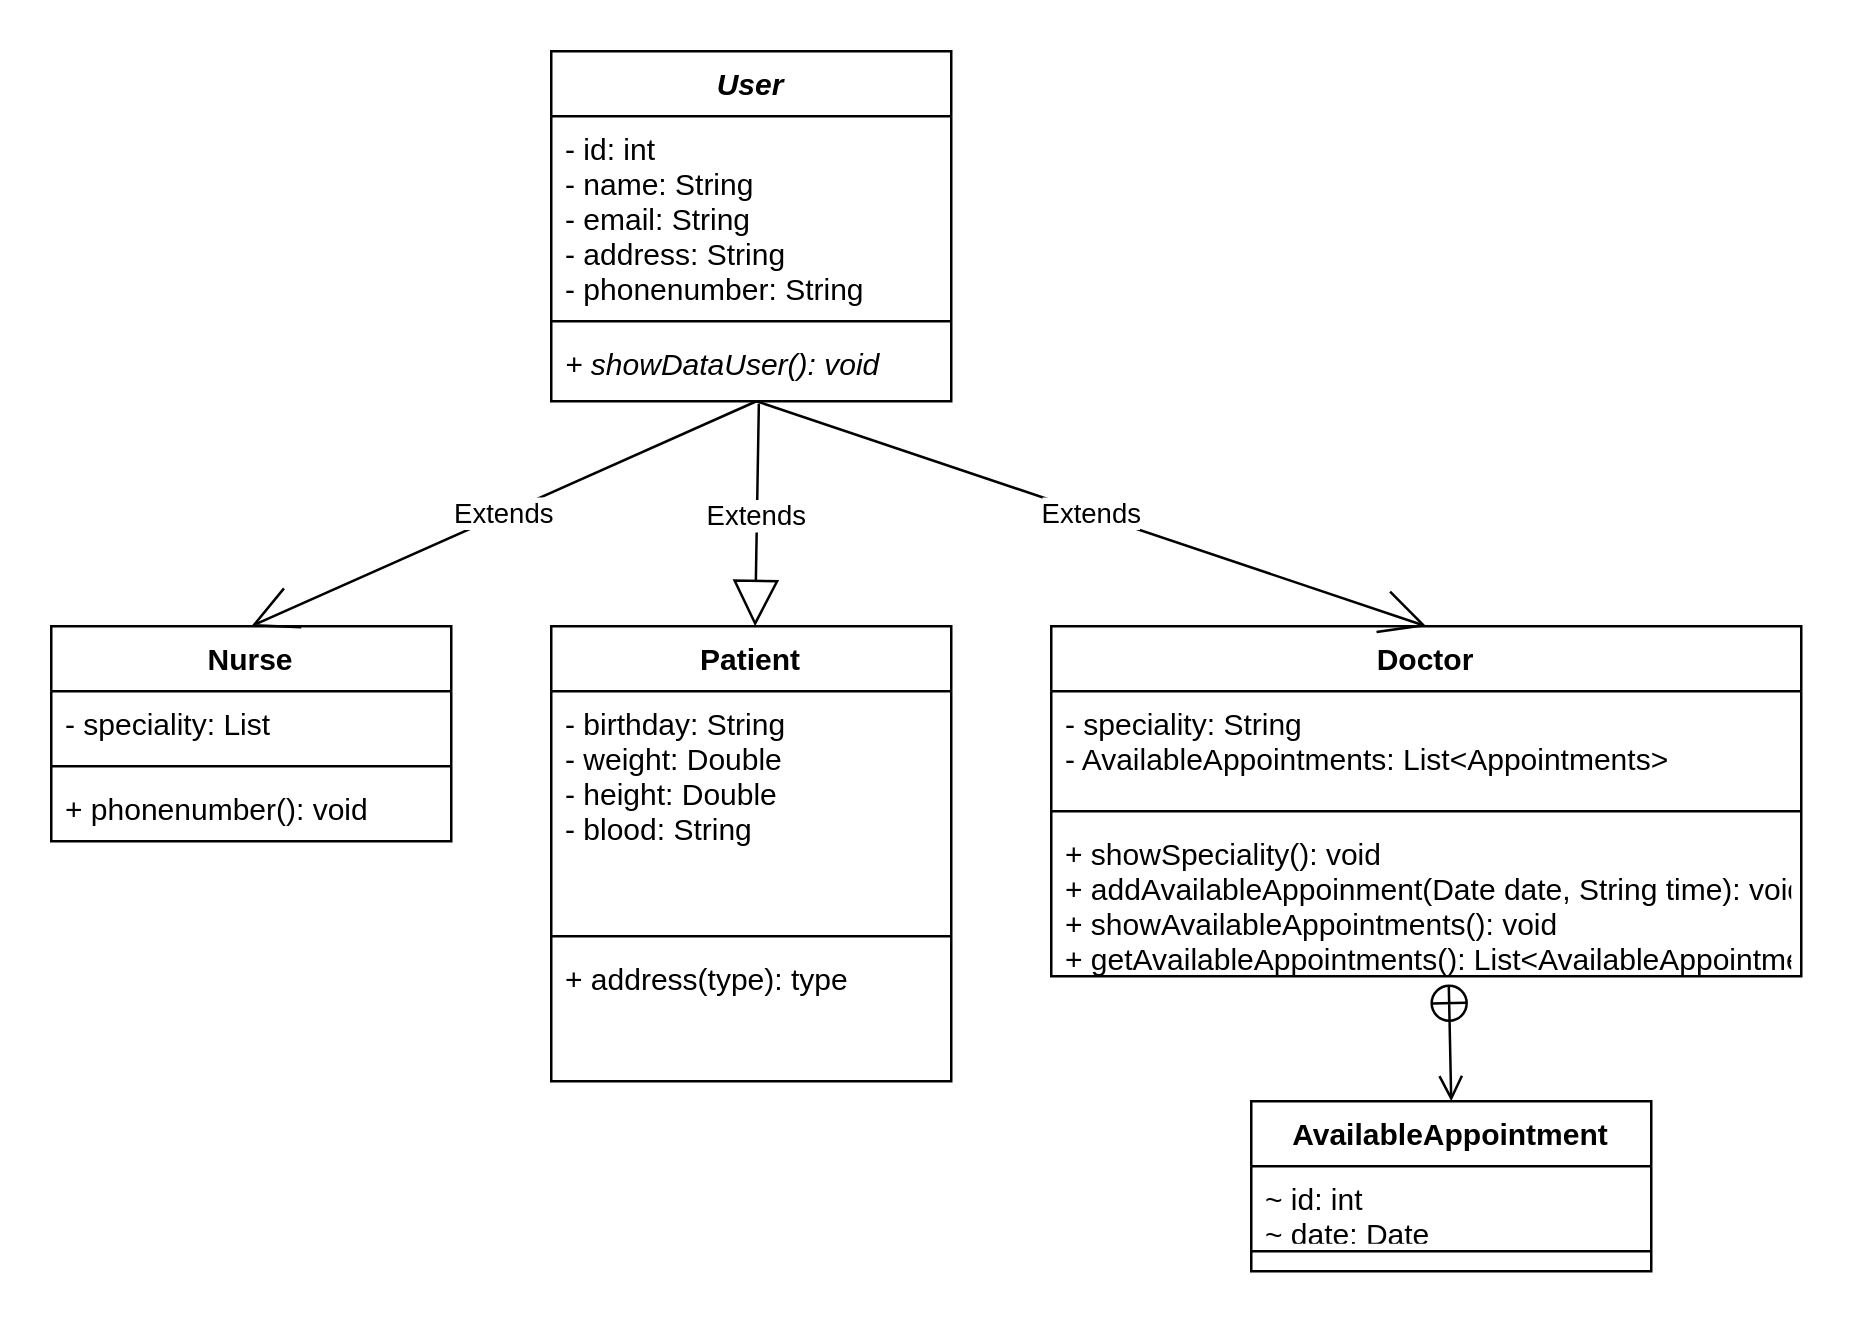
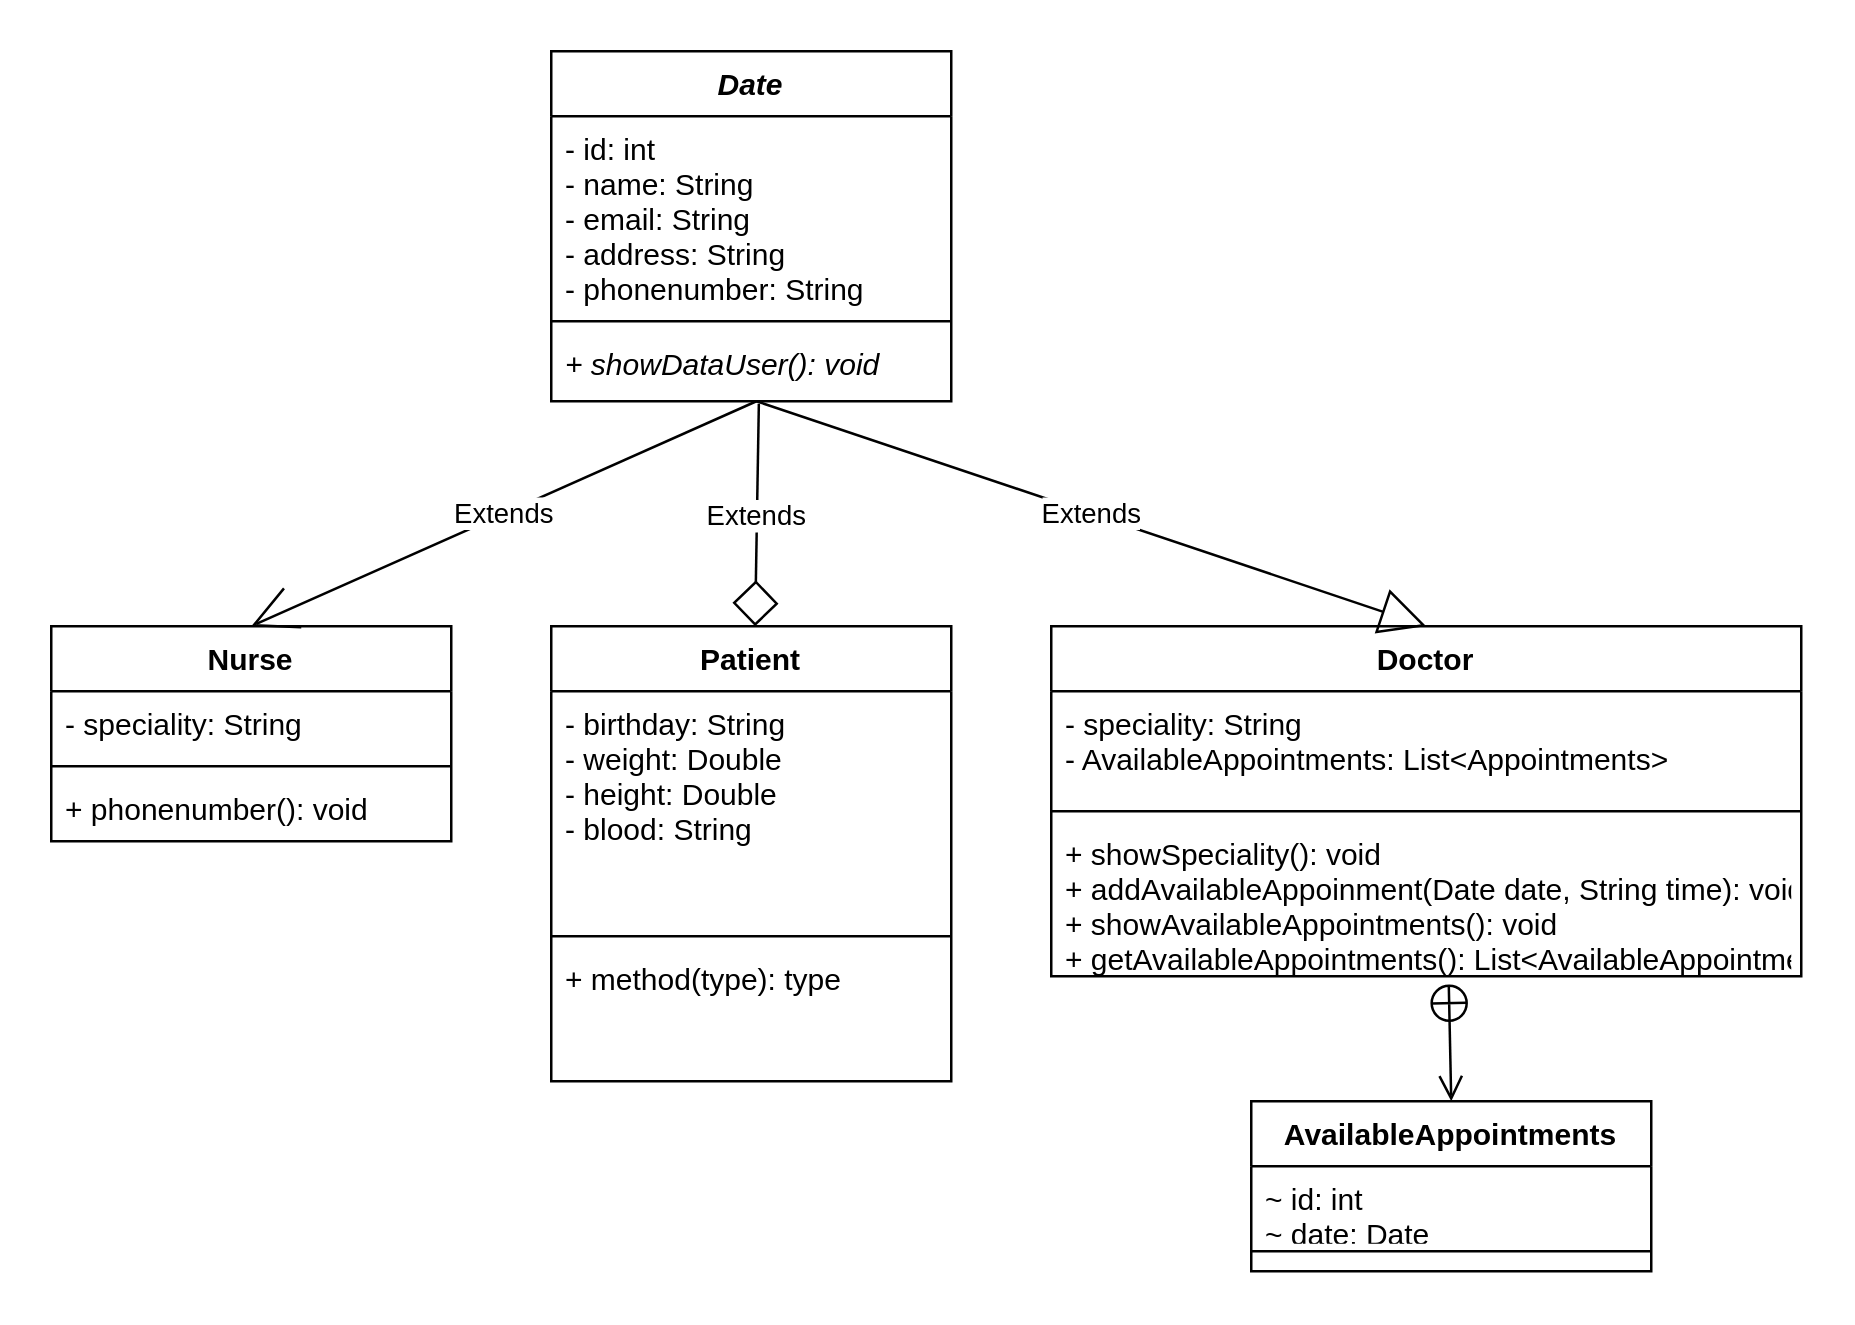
(751, 87) -> (751, 87)
(756, 579) -> (756, 580)
(1400, 617) -> (1381, 611)
(189, 725) -> (206, 725)
(730, 980) -> (721, 980)
(1450, 1135) -> (1450, 1135)
(1321, 1200) -> (1321, 1200)
